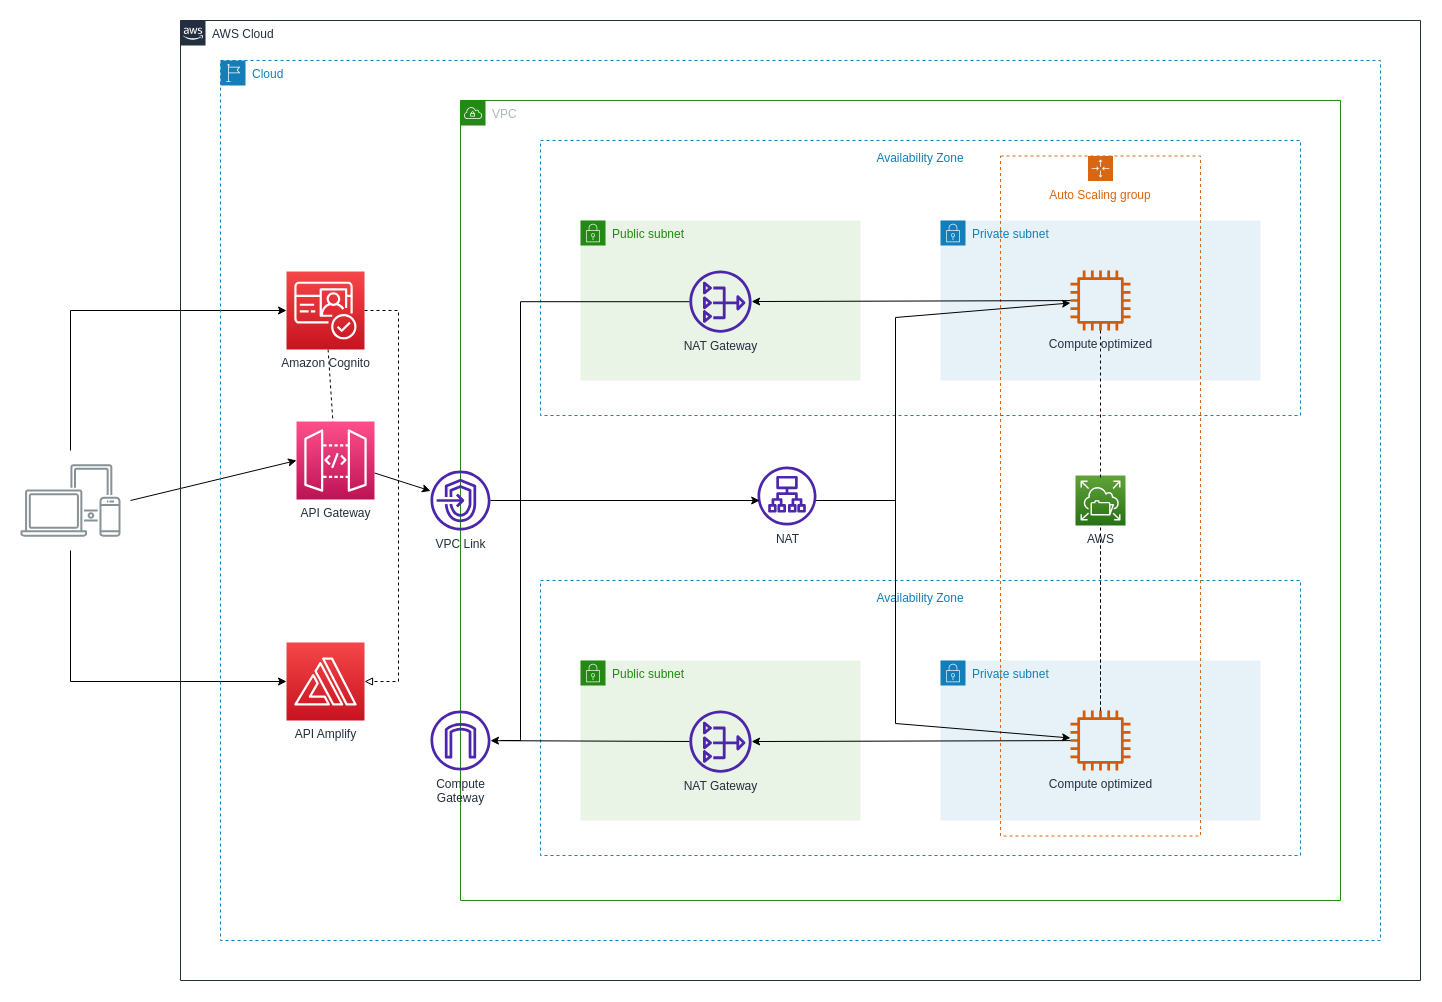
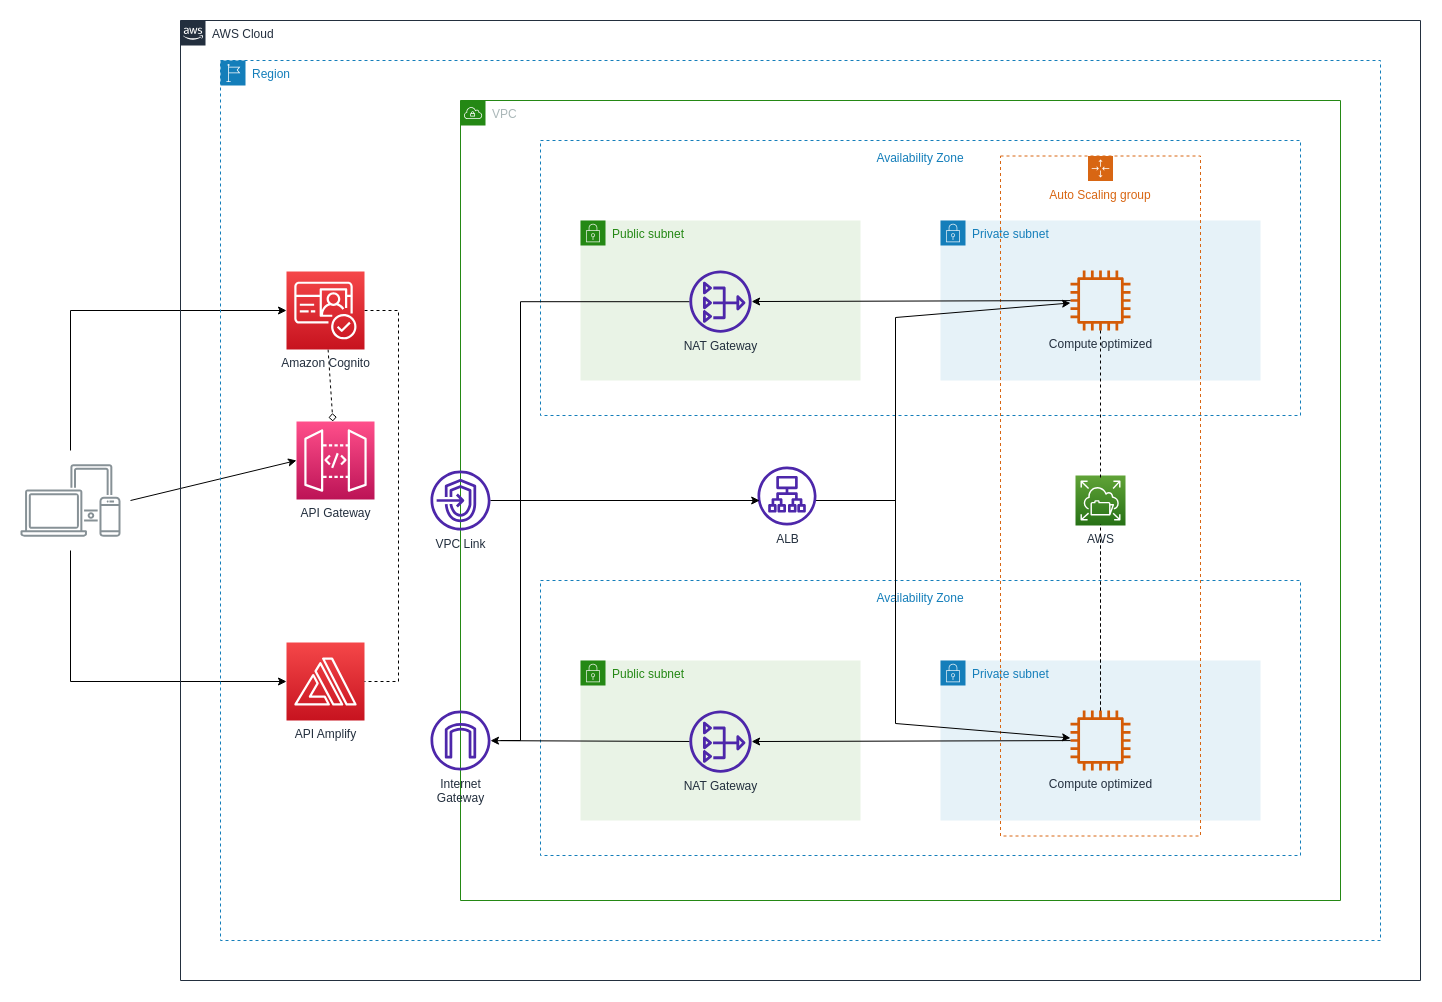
(268, 75) -> (271, 75)
(333, 417) -> (332, 412)
(400, 481) -> none
(788, 540) -> (788, 540)
(374, 682) -> (370, 682)
(461, 792) -> (461, 792)
